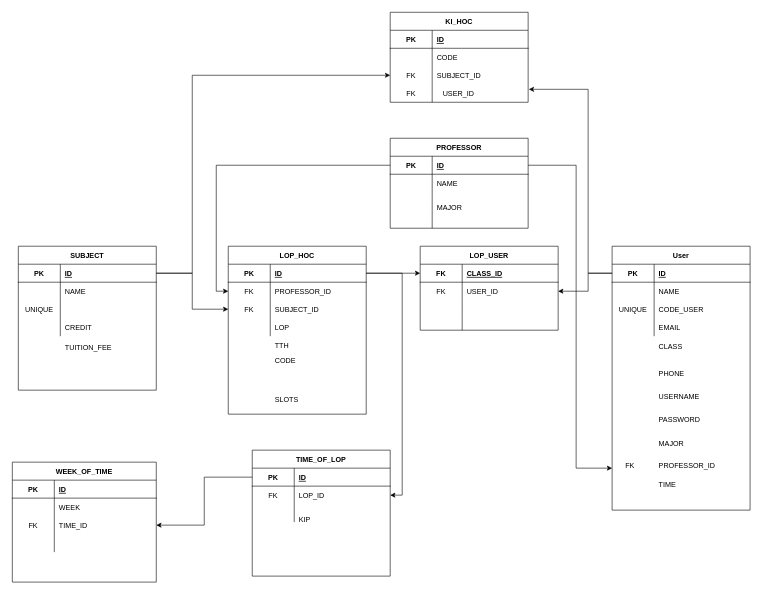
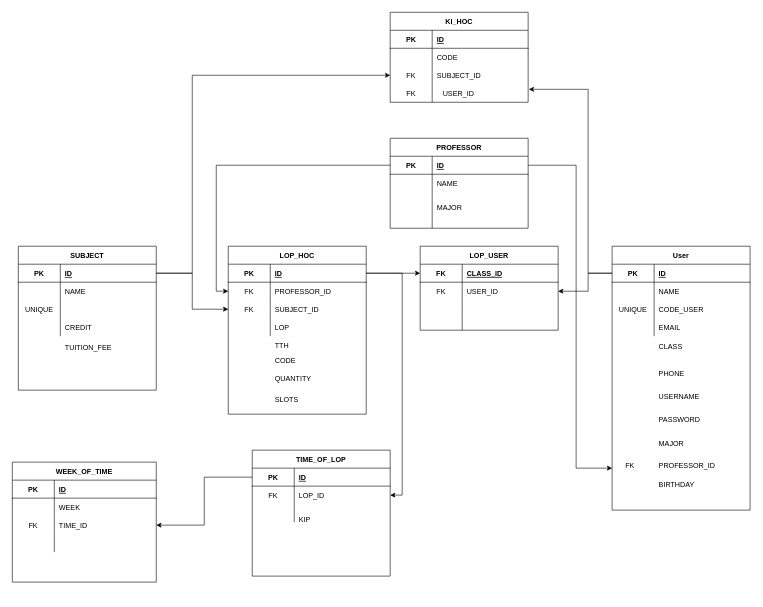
none -> (318, 378)
(667, 485) -> (675, 485)
